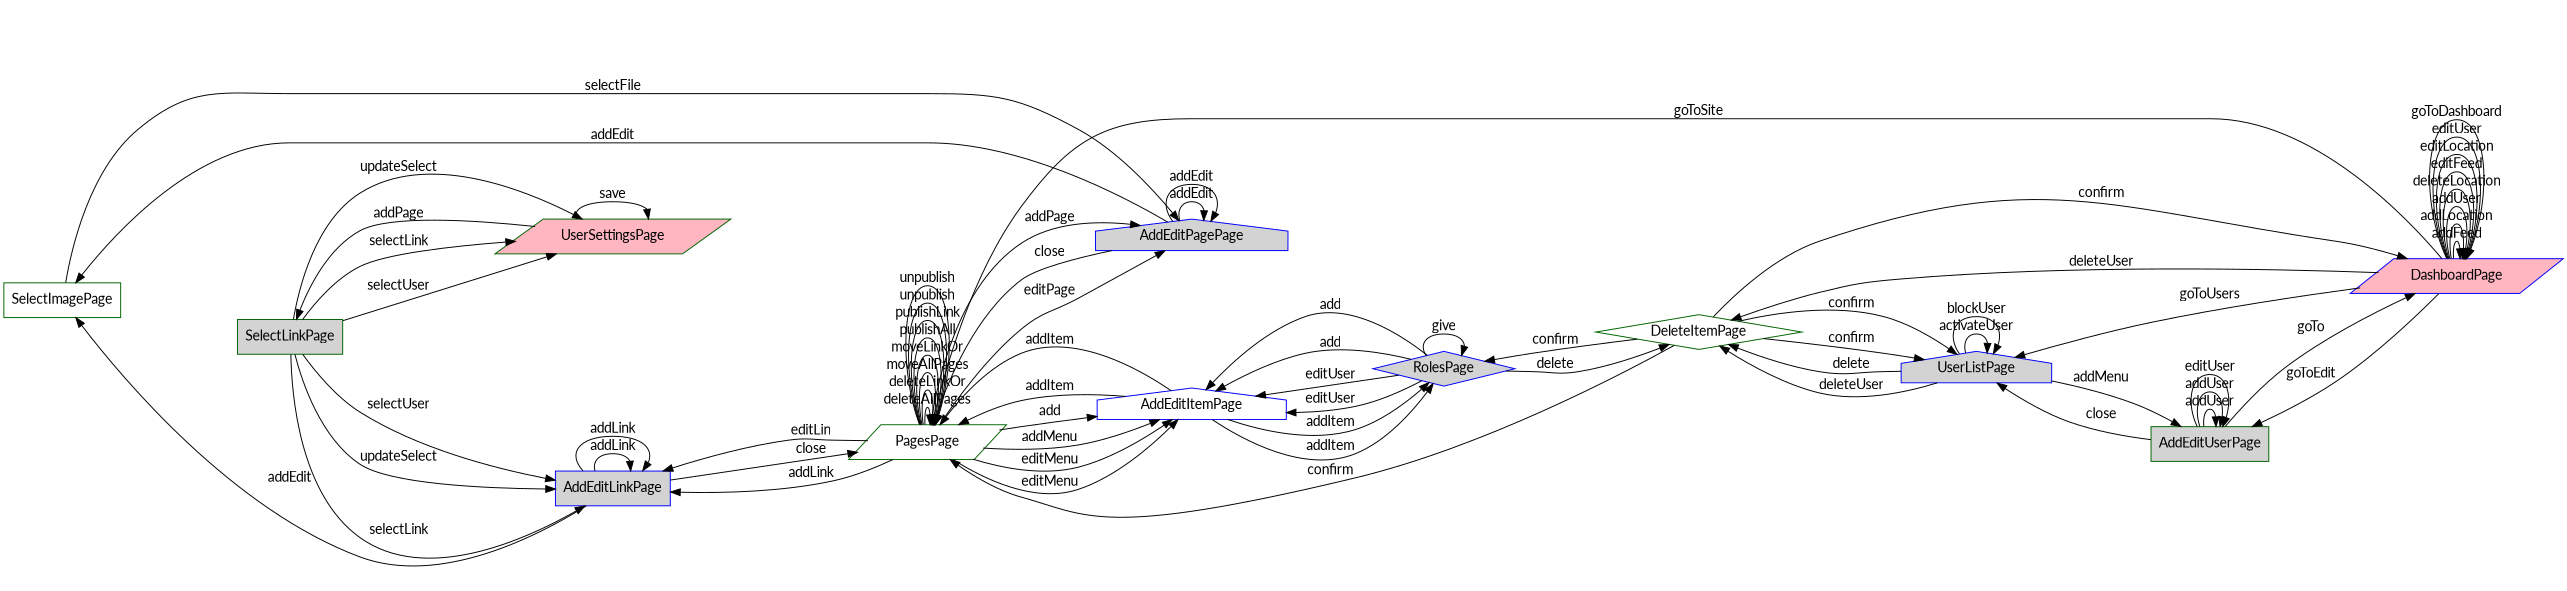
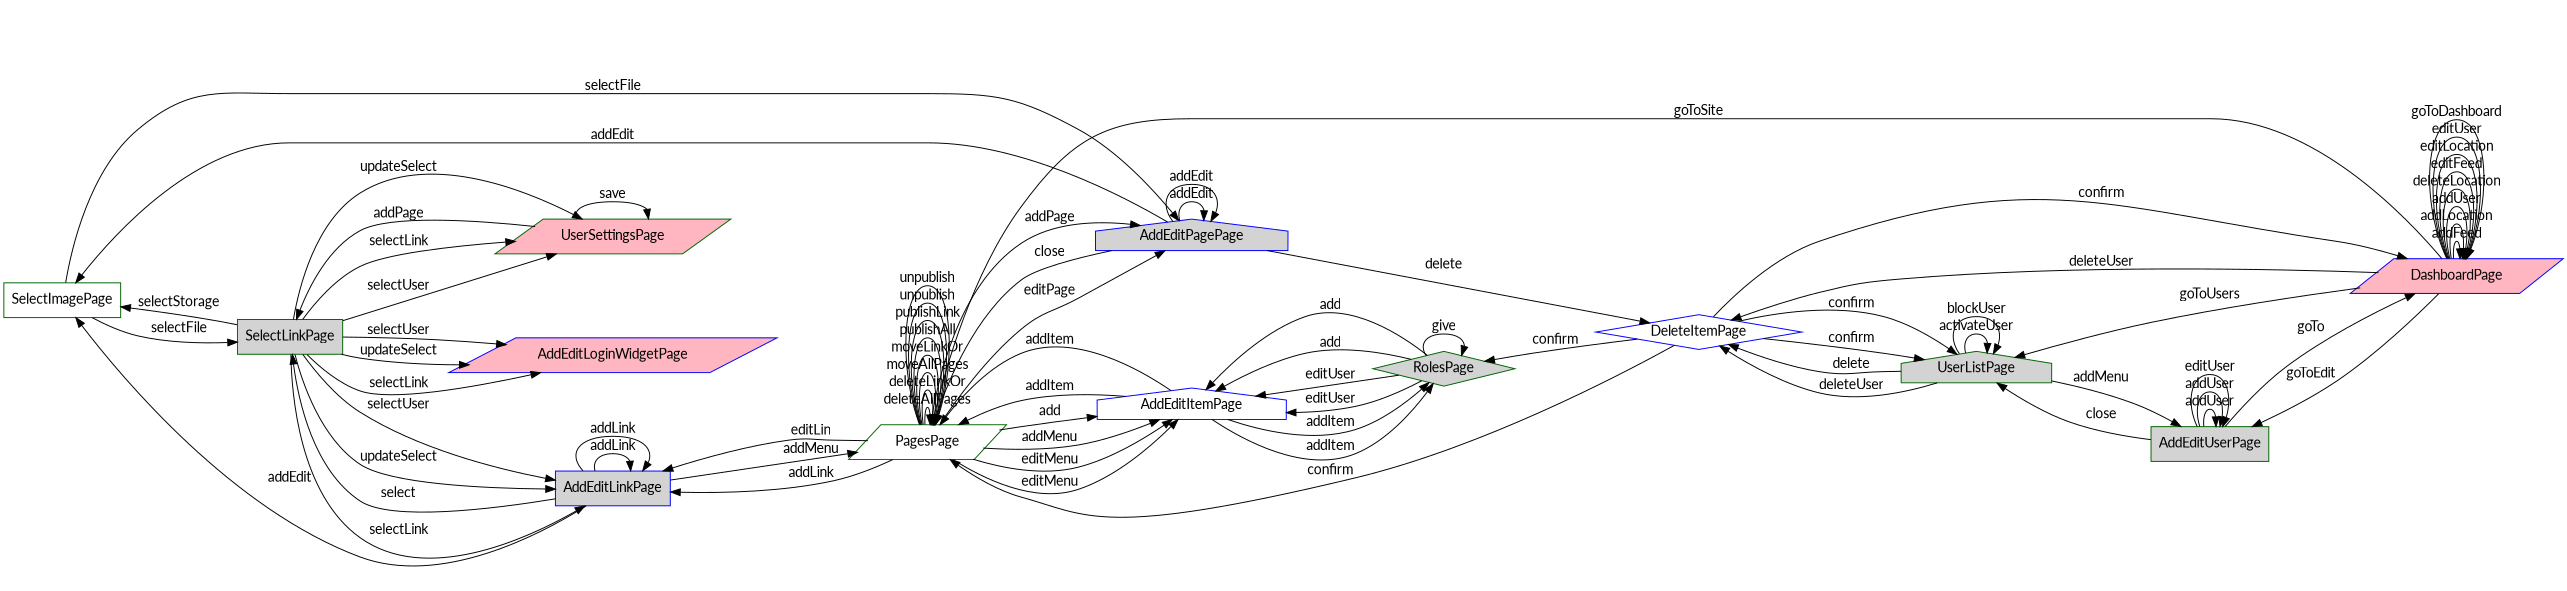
none -> (184, 315)
(1699, 332) -> (1699, 332)
none -> (158, 340)
none -> (613, 355)
(1444, 369) -> (1444, 369)
(1976, 369) -> (1976, 369)
(1585, 371) -> (1454, 286)
(811, 449) -> (811, 449)
none -> (379, 508)
